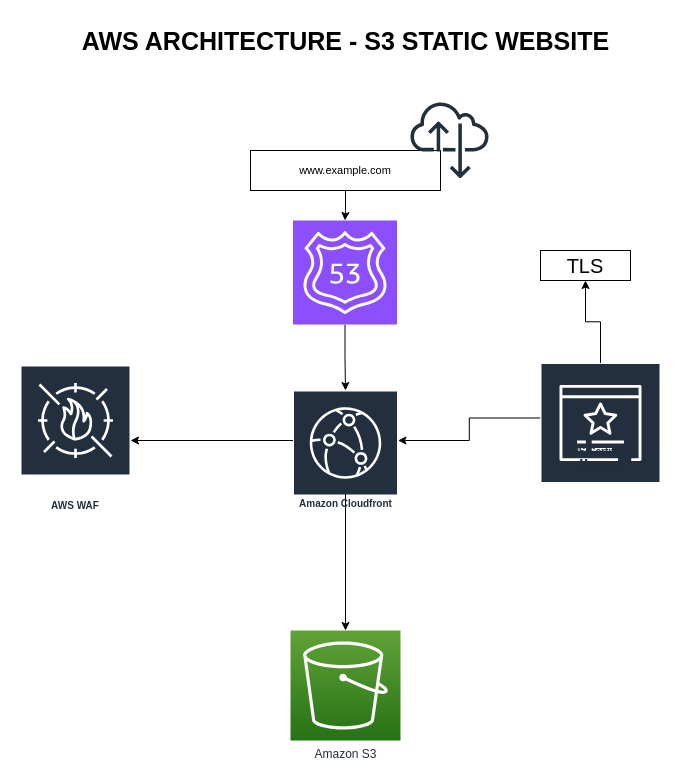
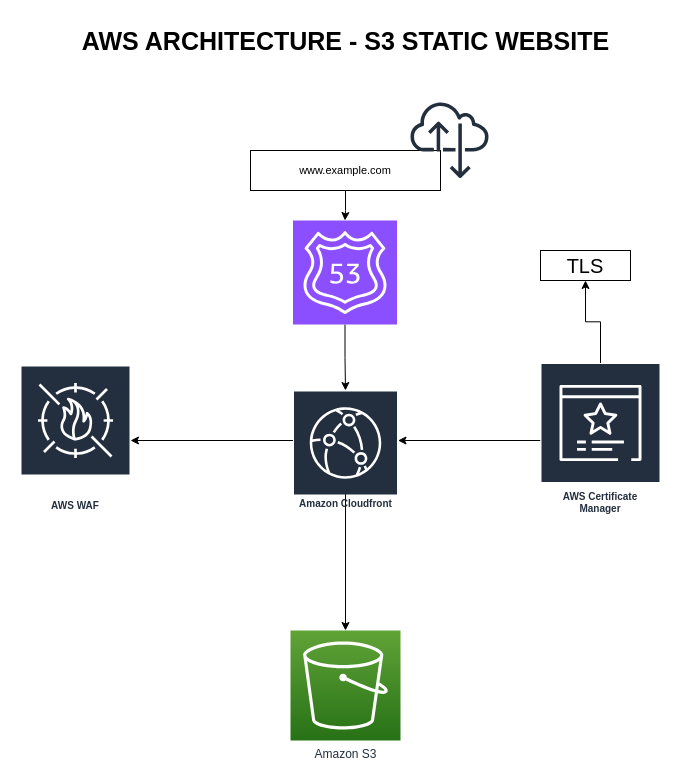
(601, 418) -> (601, 441)
